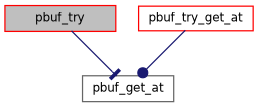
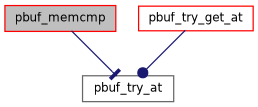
(60, 18) -> (60, 18)
(128, 89) -> (128, 89)
